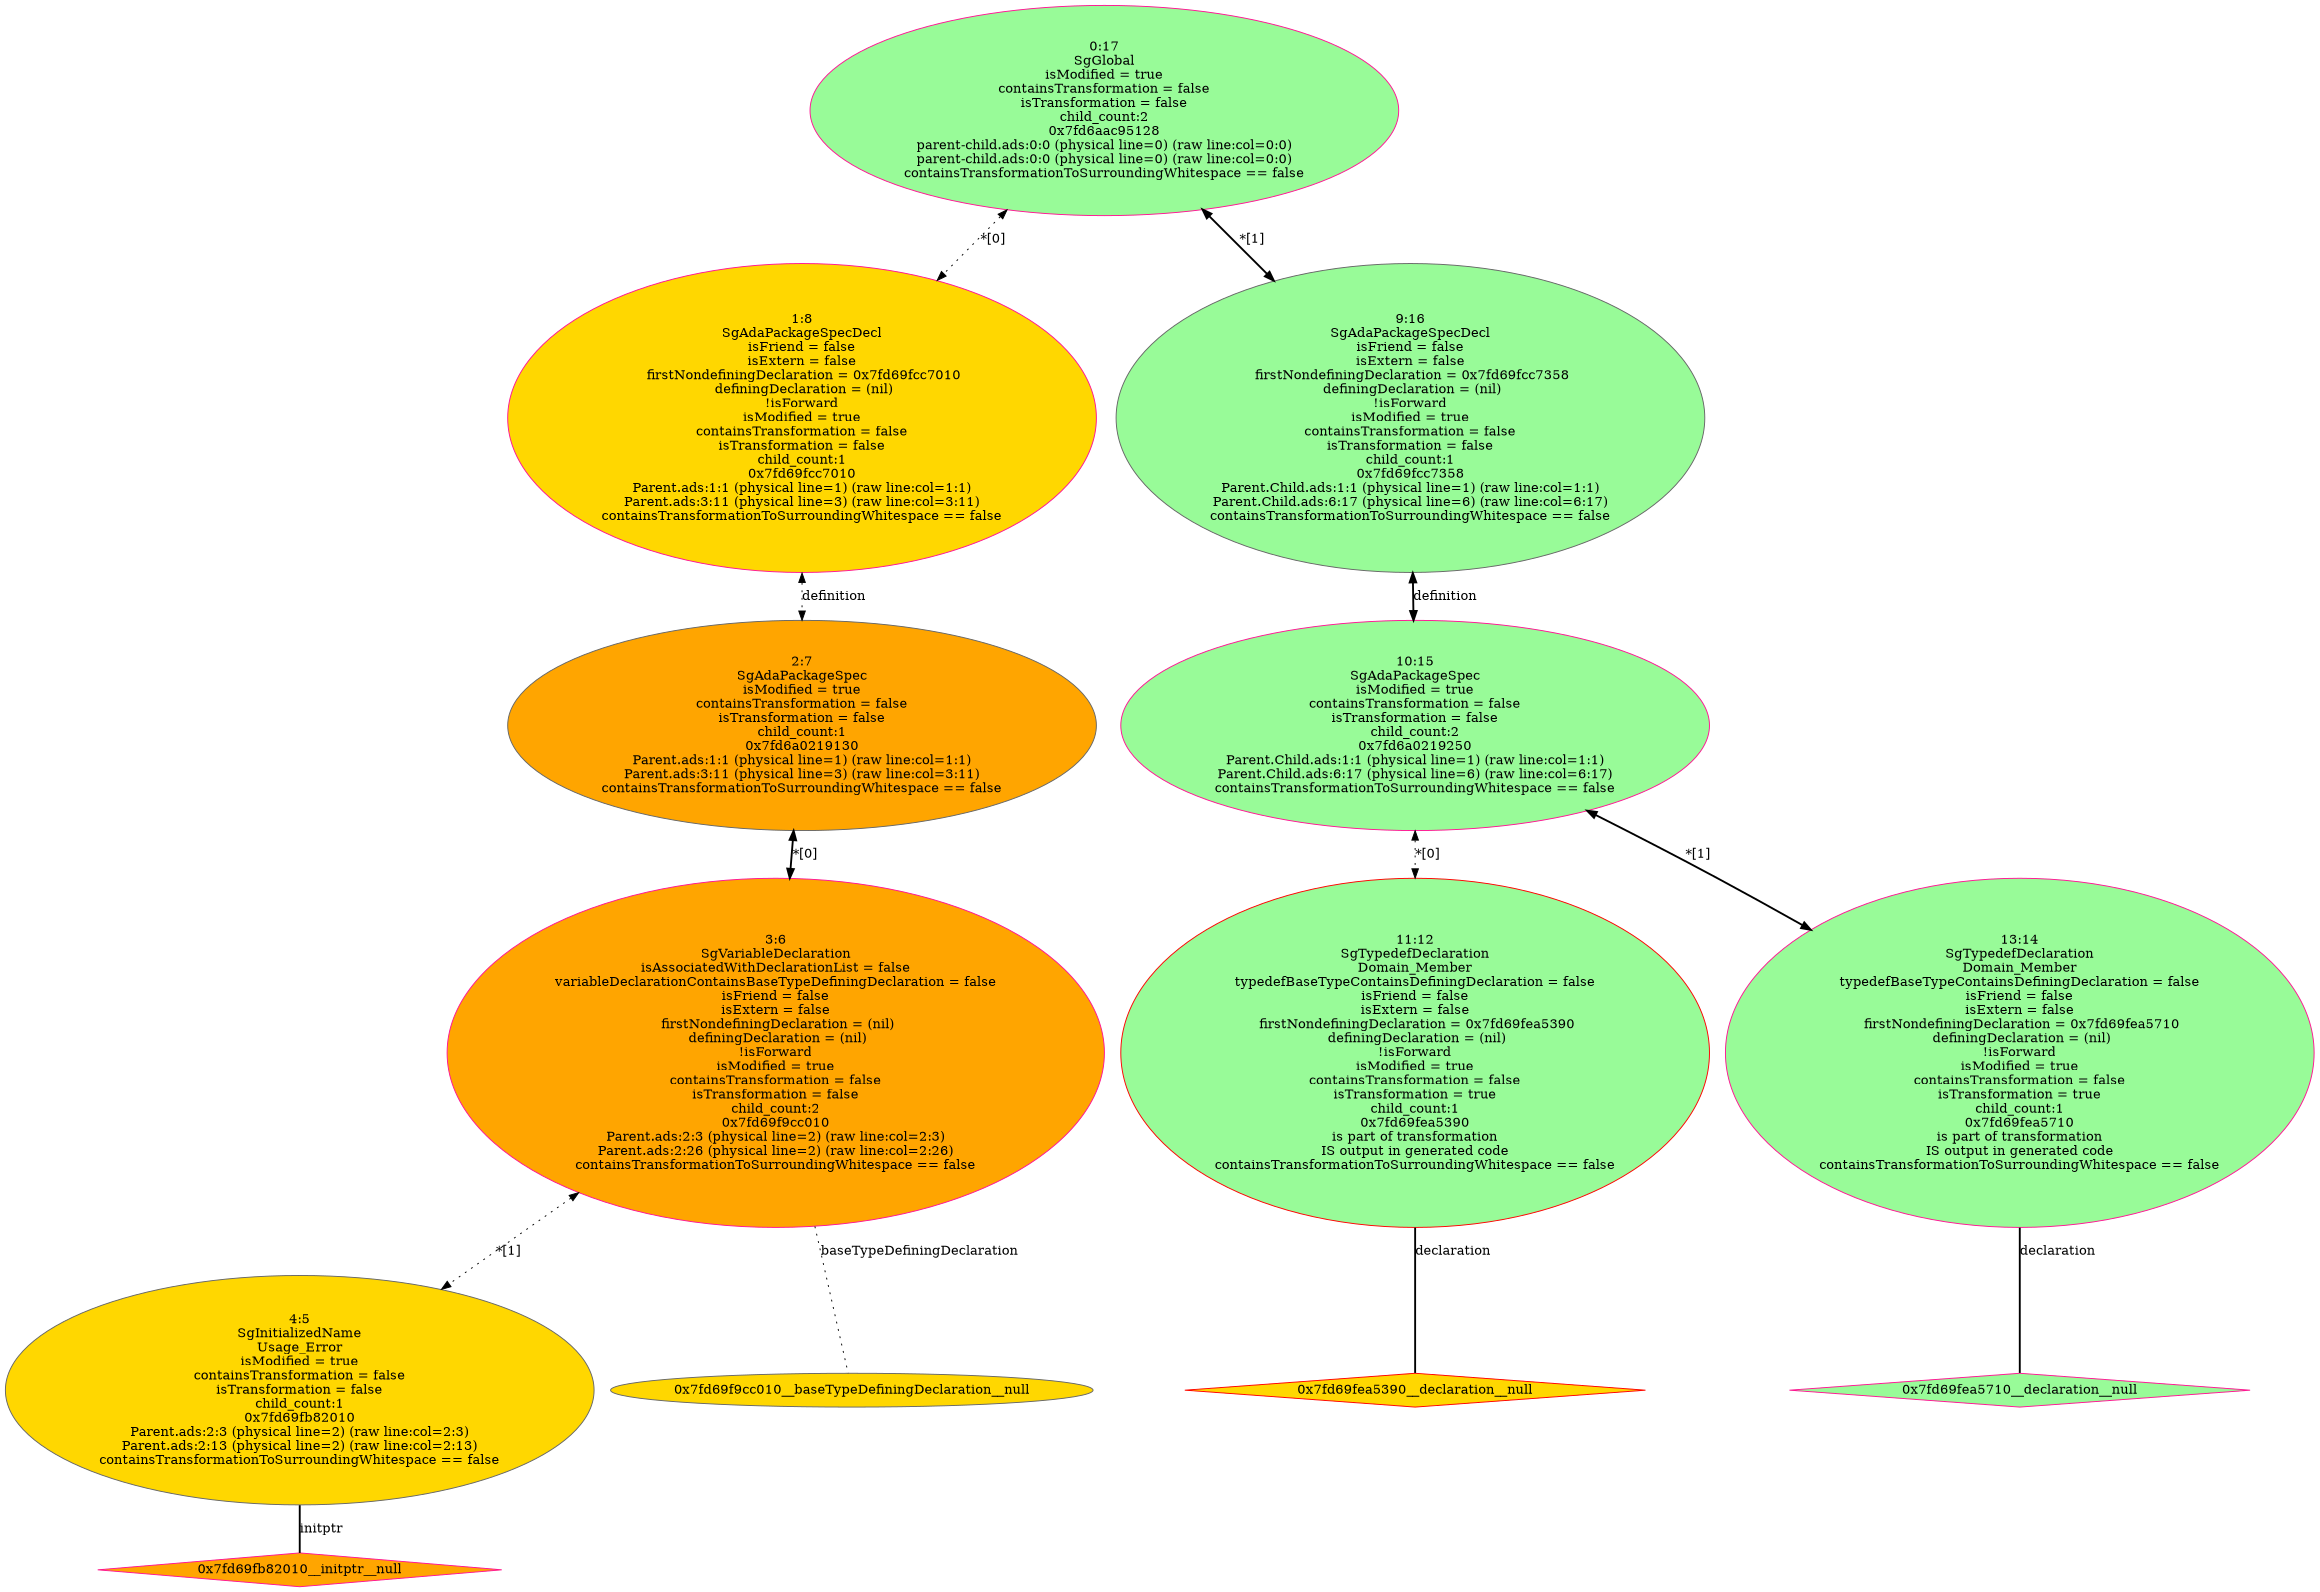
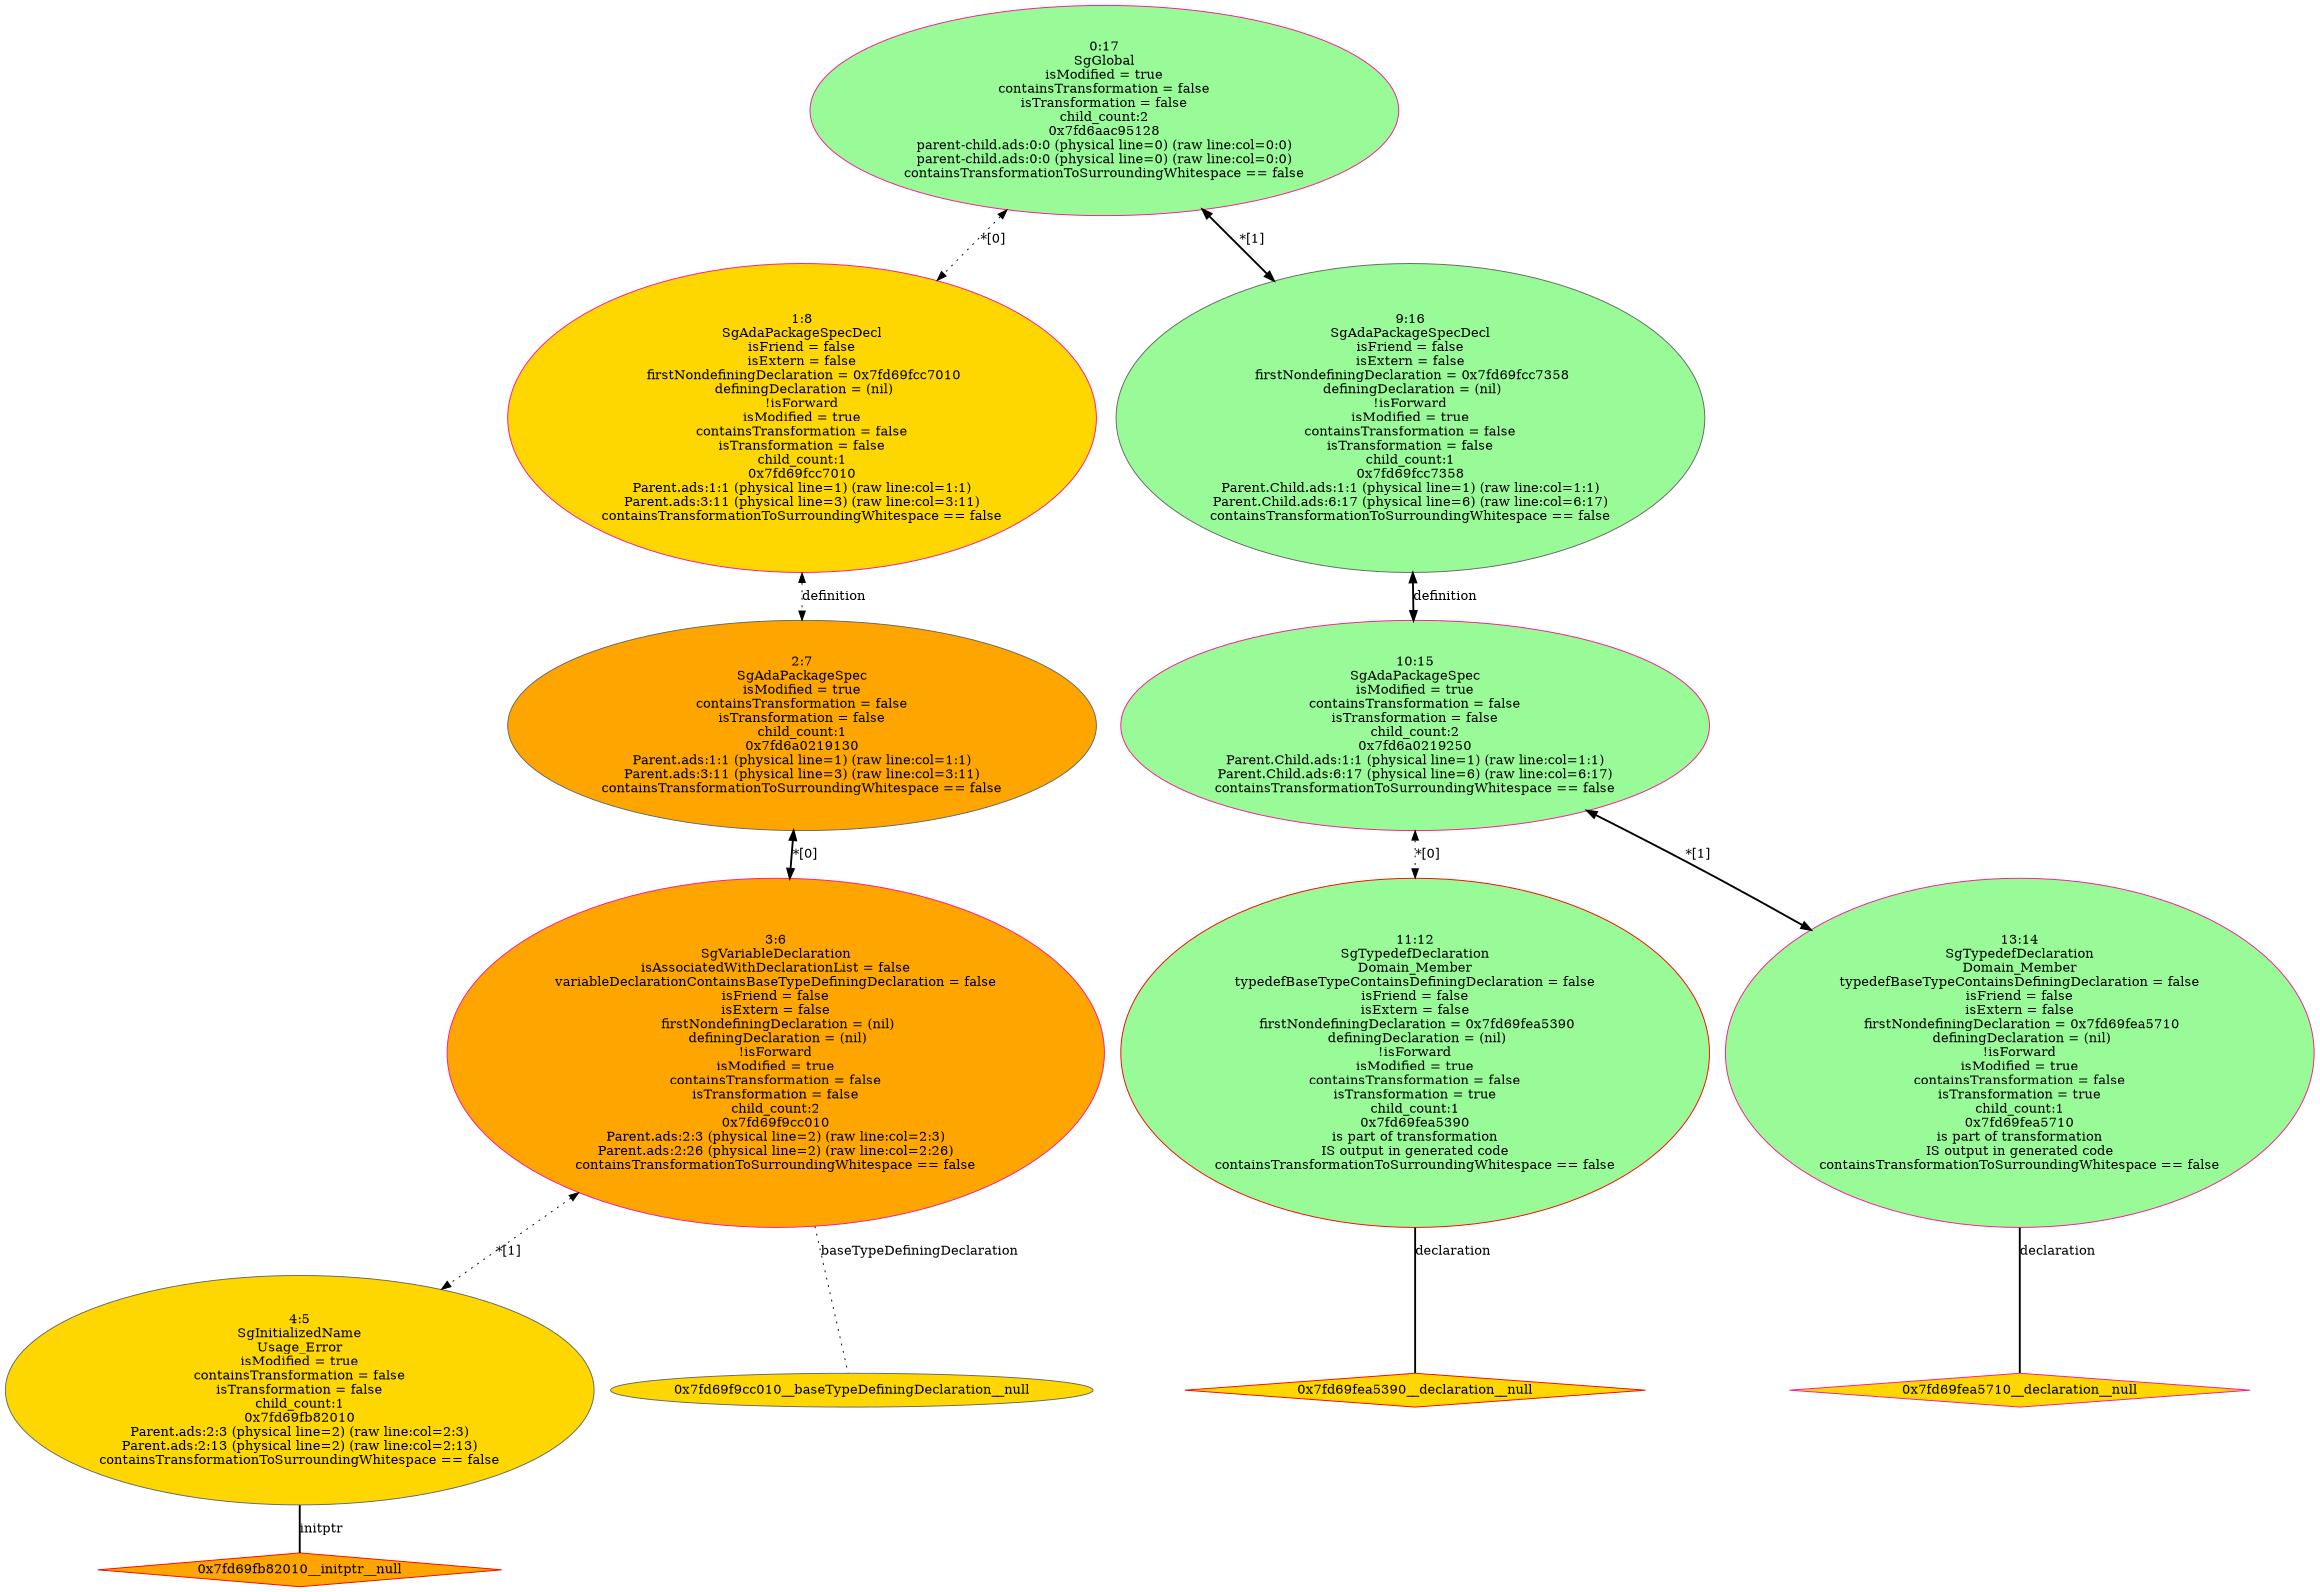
(2020, 1390) -> (2020, 1390)
(300, 1570) -> (300, 1570)
